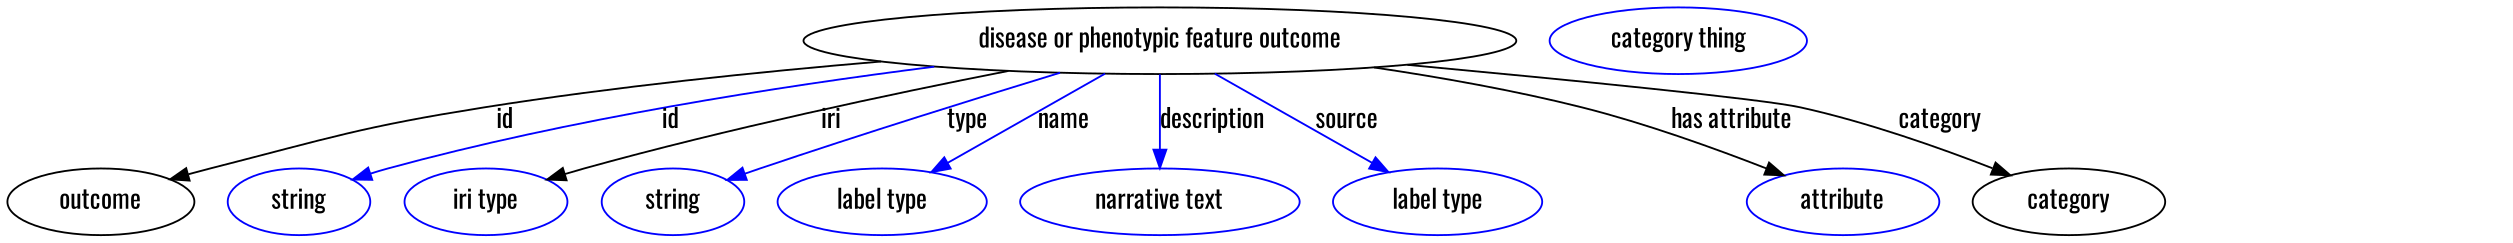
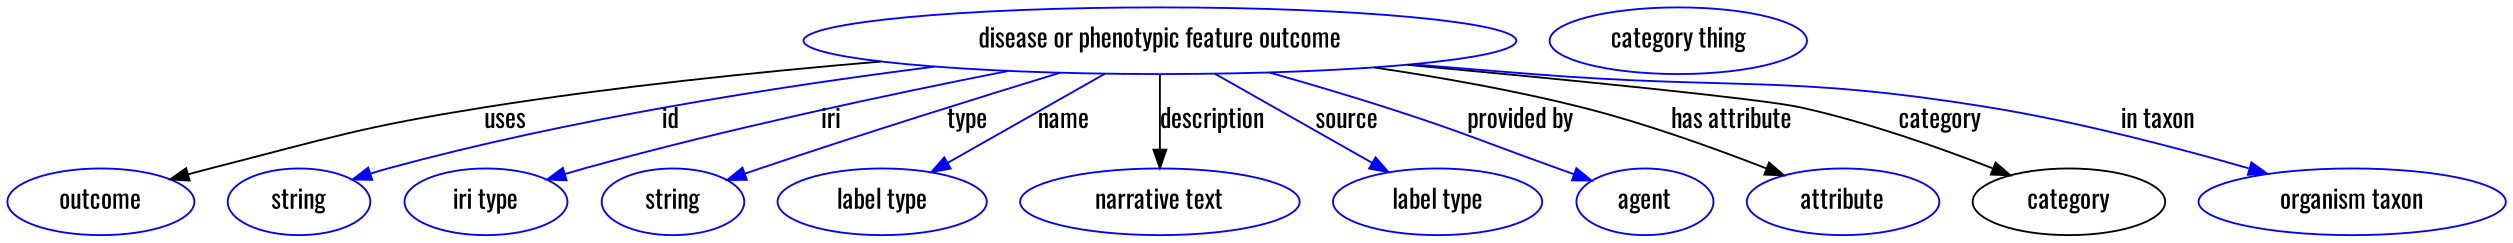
(1160, 41) -> (1160, 41)
(1160, 112) -> (1160, 112)
(786, 118) -> (786, 118)
(505, 121) -> (505, 121)
(101, 202) -> (101, 202)
none -> (1645, 202)
none -> (2352, 202)
